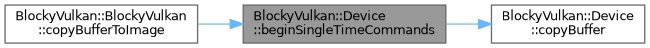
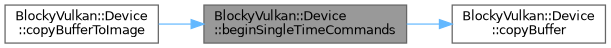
(101, 24) -> (82, 24)
